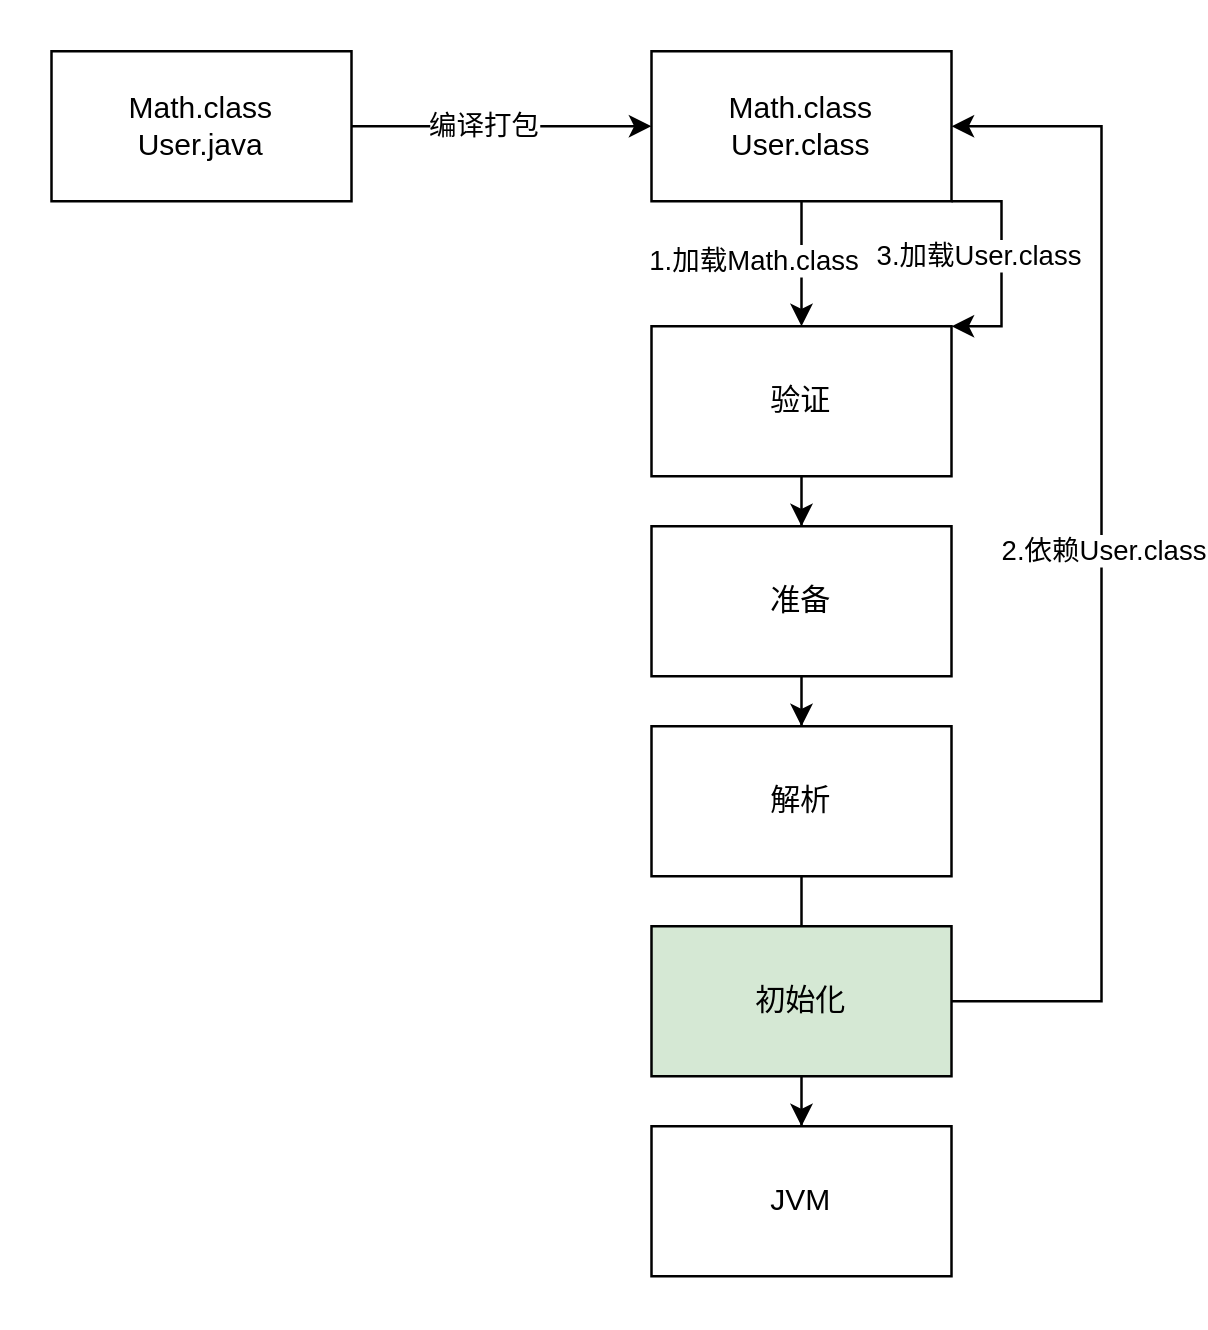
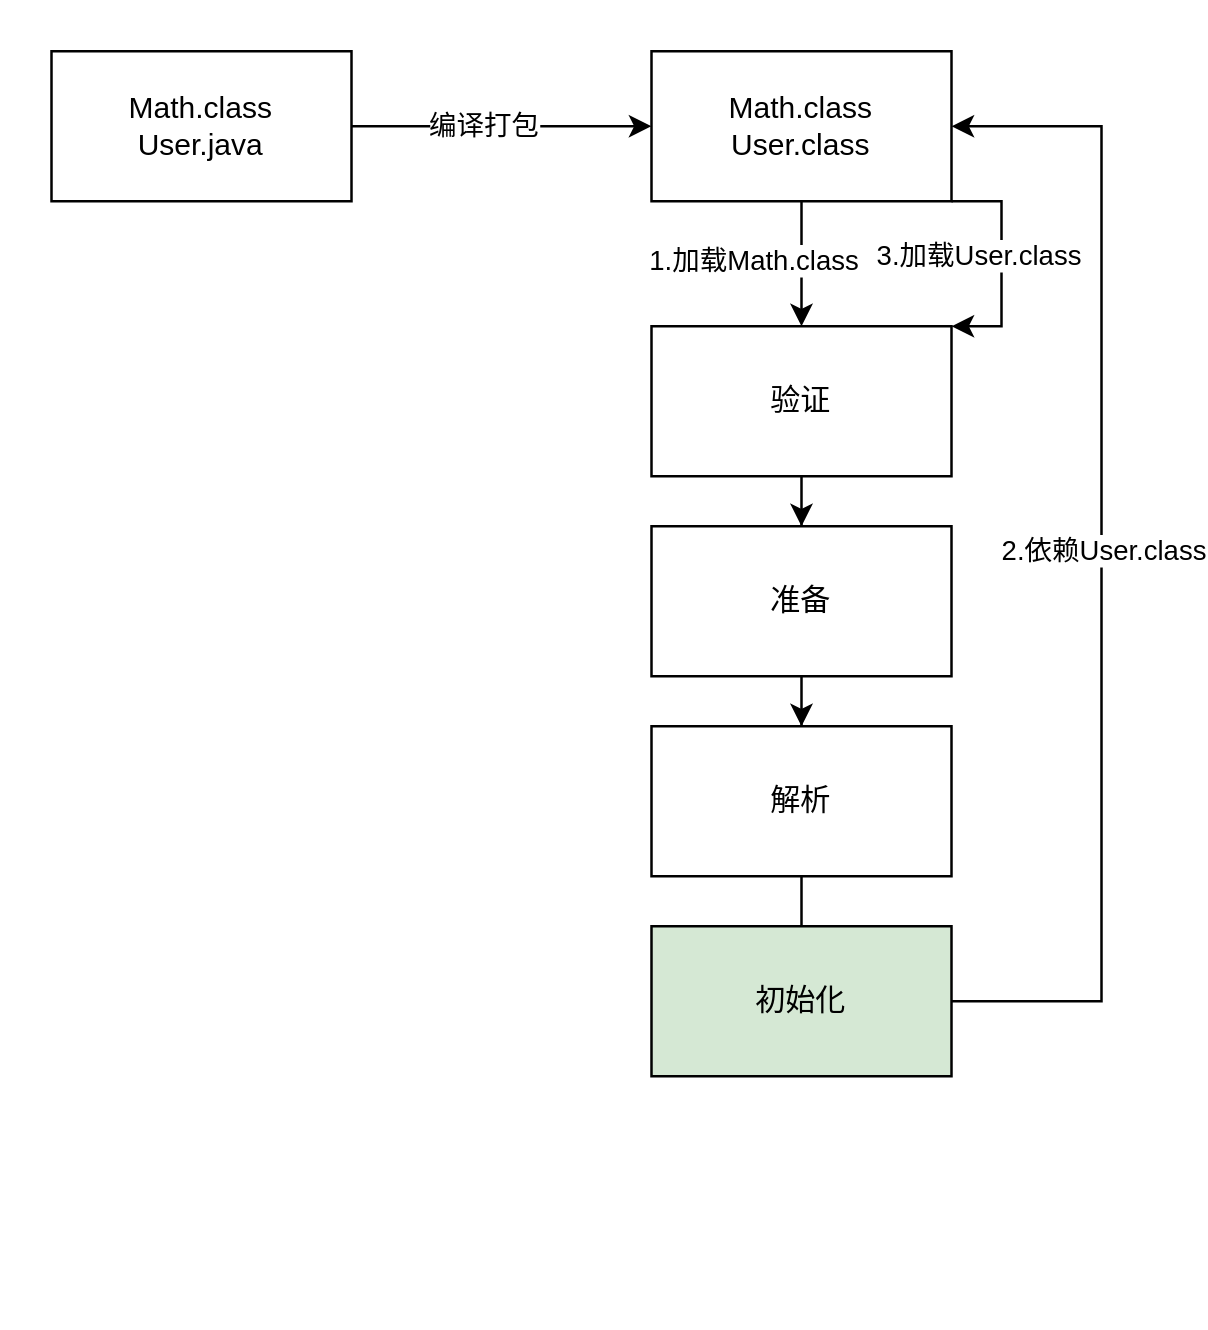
(801, 1109) -> none
(801, 1201) -> none
